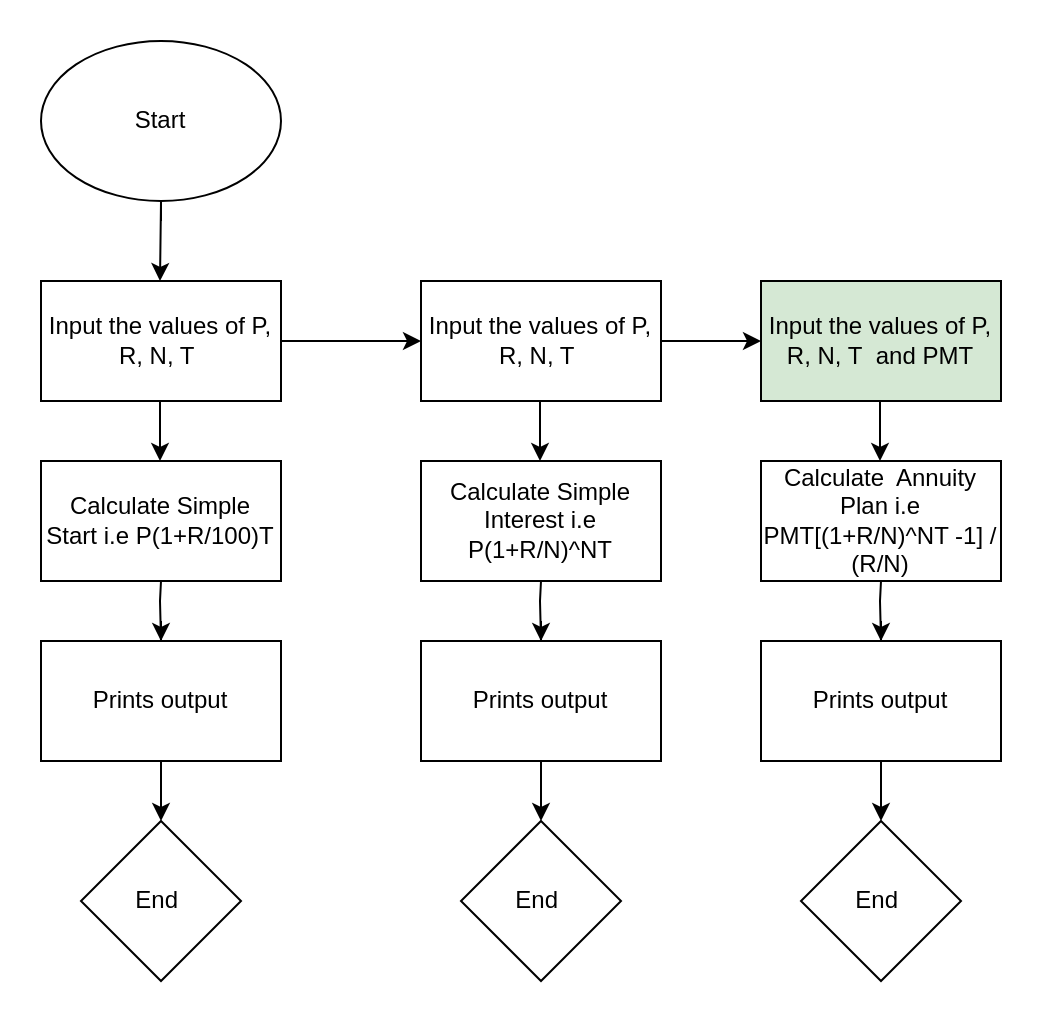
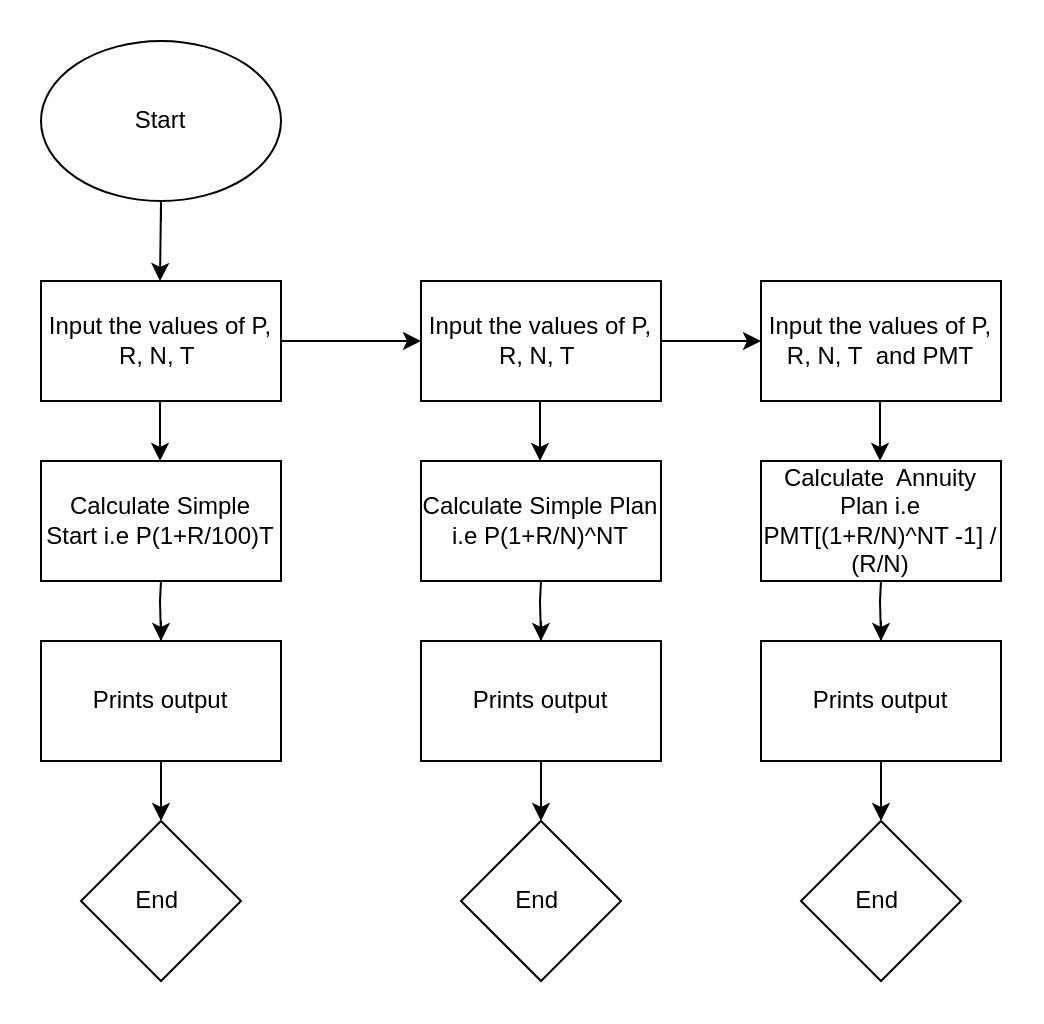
(881, 341) -> (881, 341)
(541, 521) -> (541, 521)
